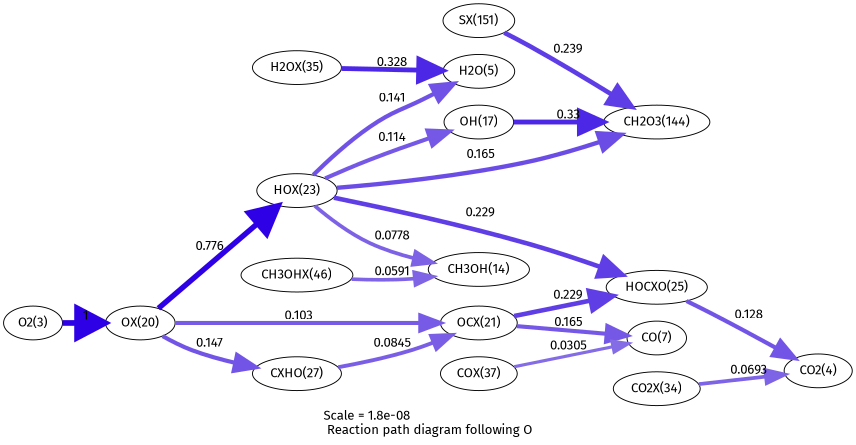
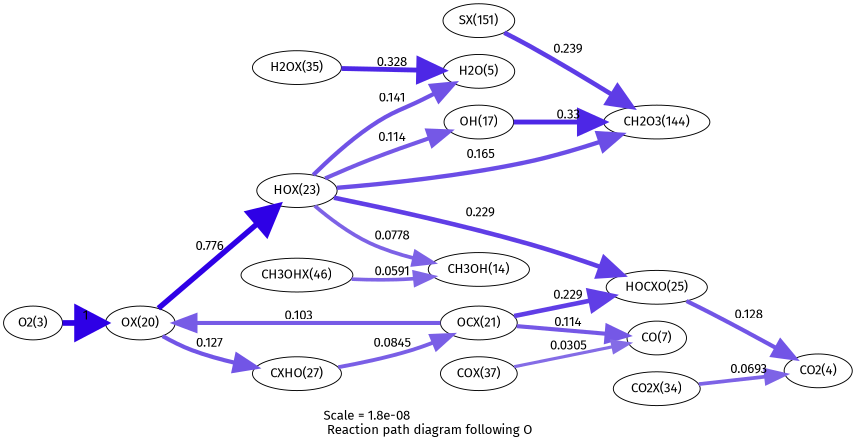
(298, 323) -> (318, 323)
(567, 323) -> (567, 323)
(208, 343) -> (208, 343)
